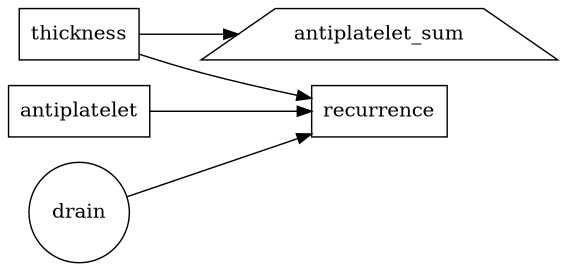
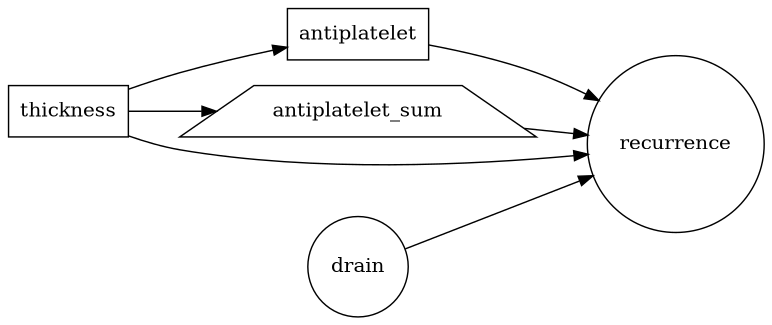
none -> (200, 67)
(379, 111) -> (676, 144)
none -> (549, 131)
